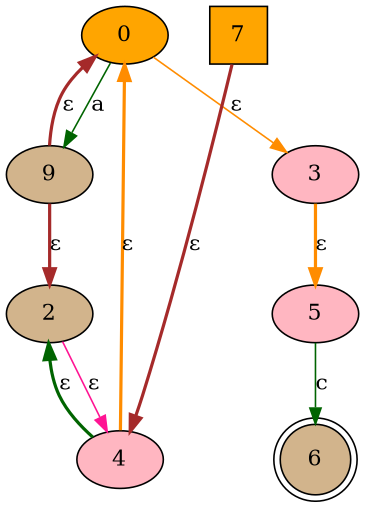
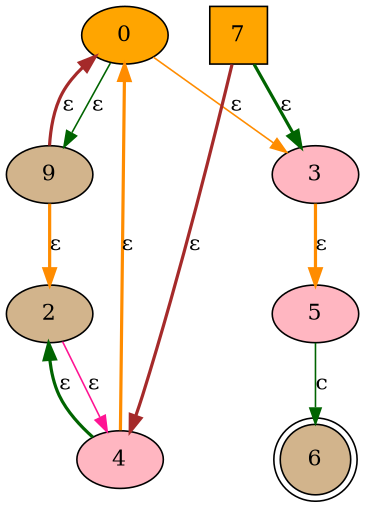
none -> (274, 99)
(98, 105) -> (98, 105)
(50, 236) -> (50, 236)
